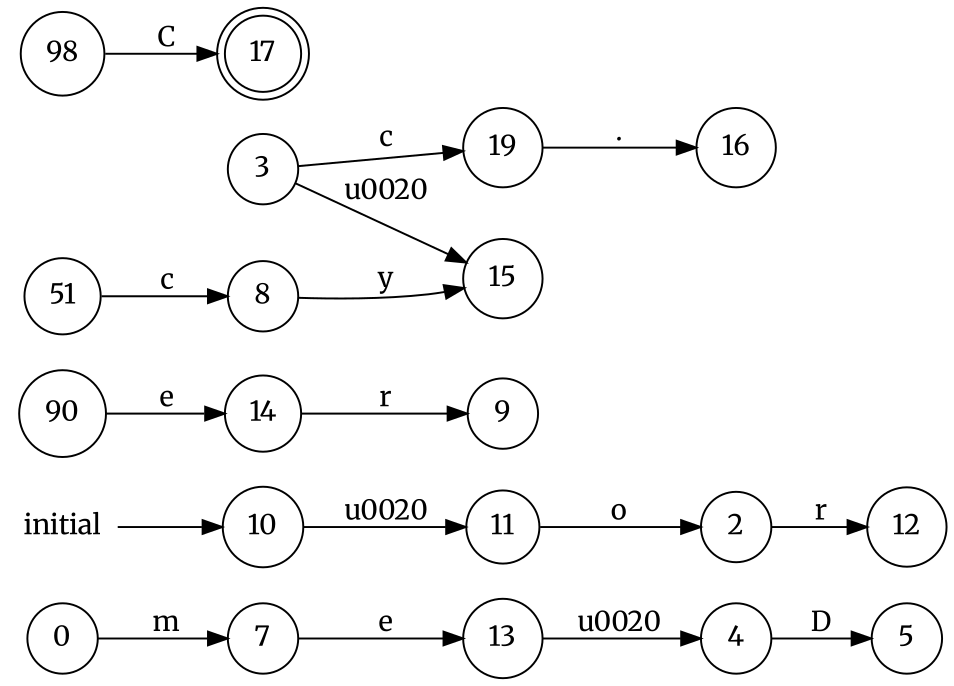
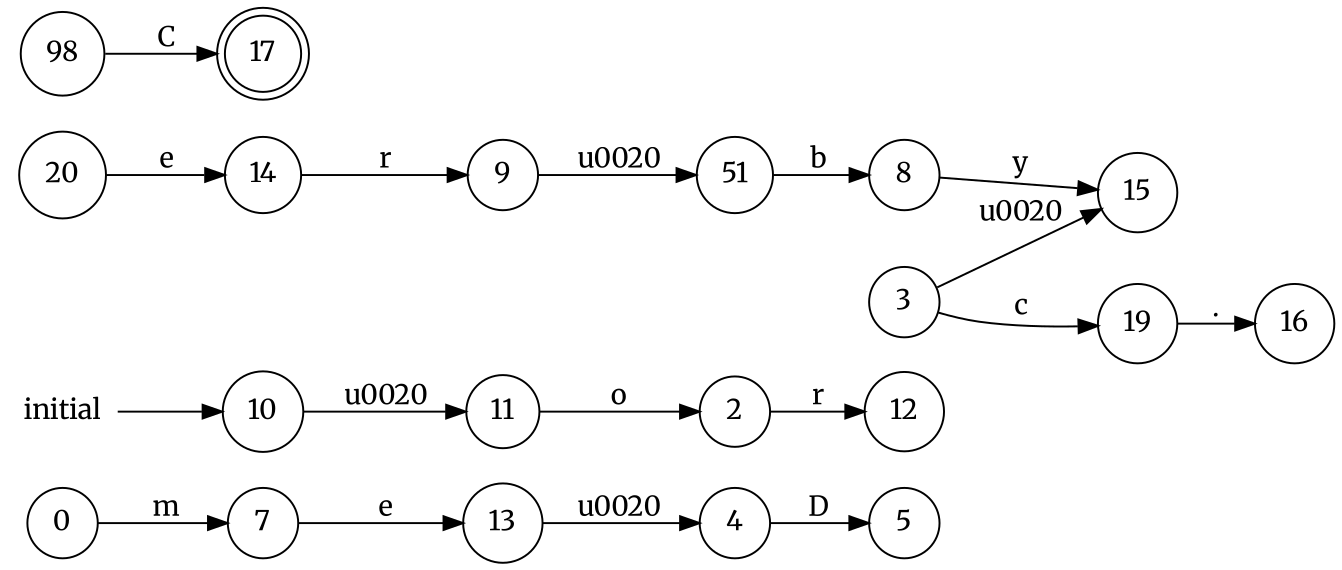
none -> (607, 175)
(167, 282) -> (819, 160)
(63, 414) -> (63, 175)
